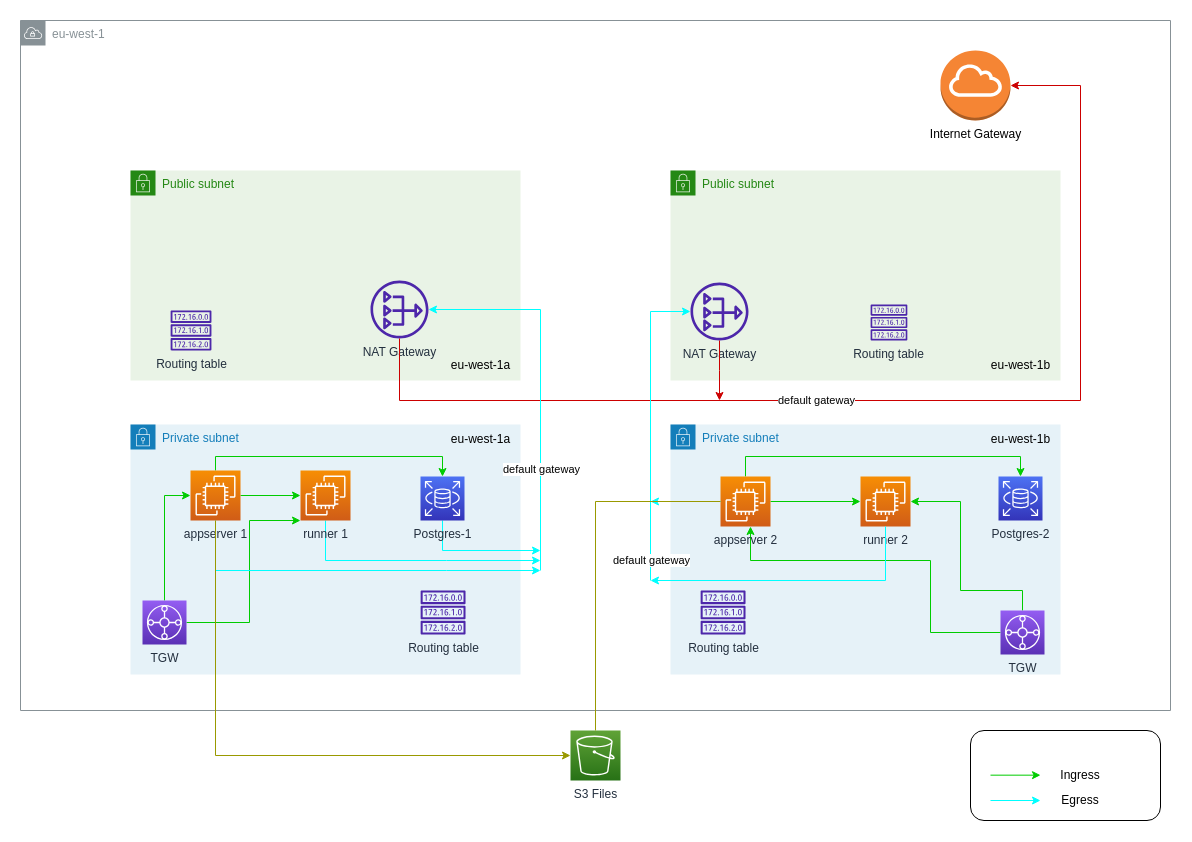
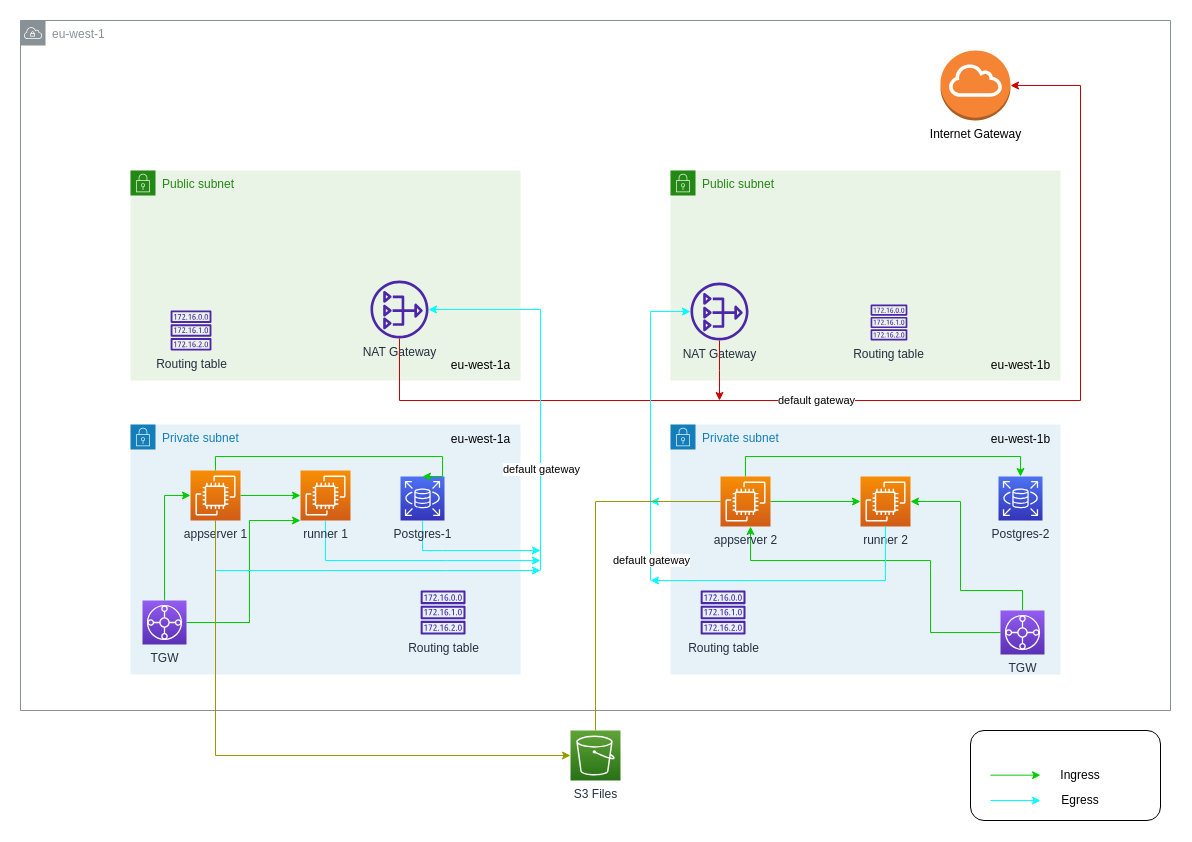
(443, 499) -> (423, 499)
